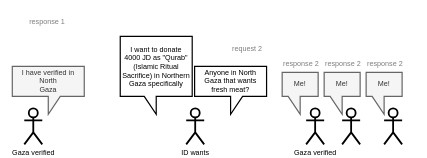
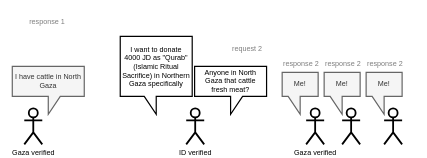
(48, 81) -> (48, 81)
(231, 81) -> (231, 81)
(196, 153) -> (196, 153)
